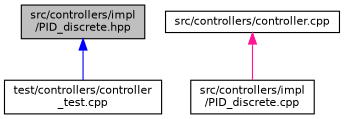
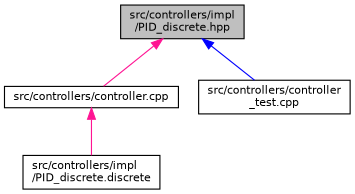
none -> (129, 66)
(83, 97) -> (274, 97)
(252, 97) -> (91, 172)
